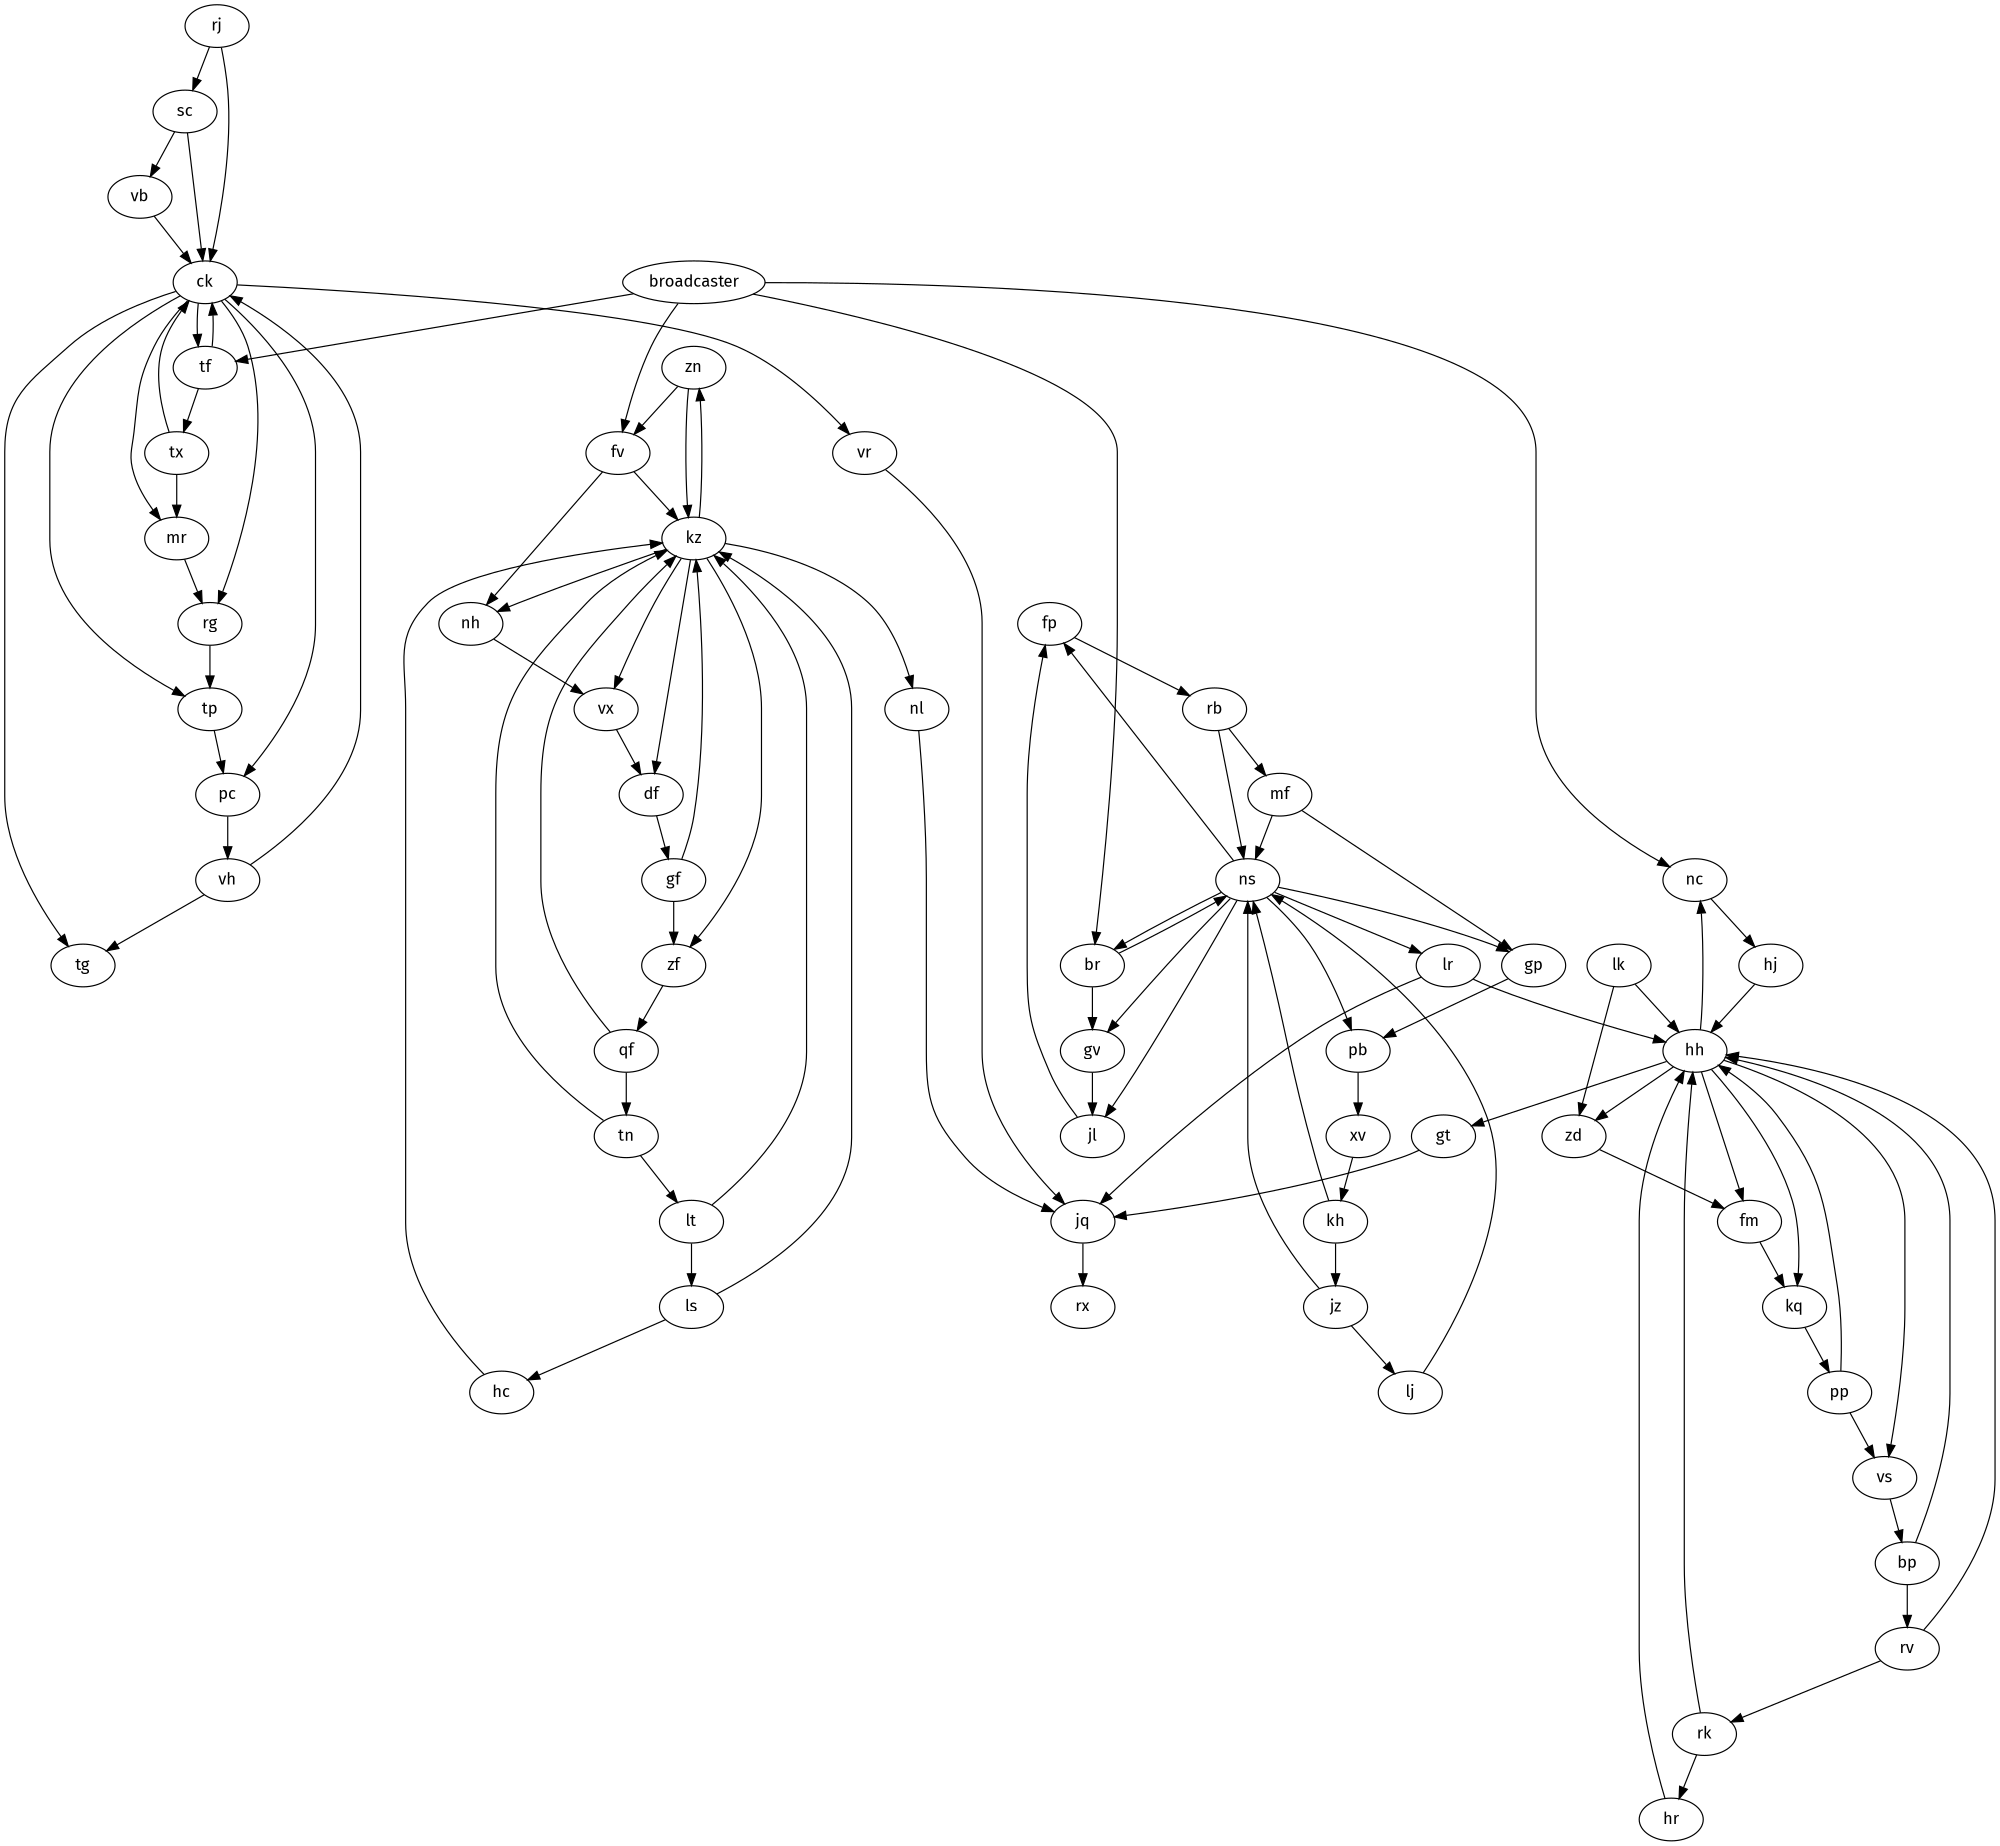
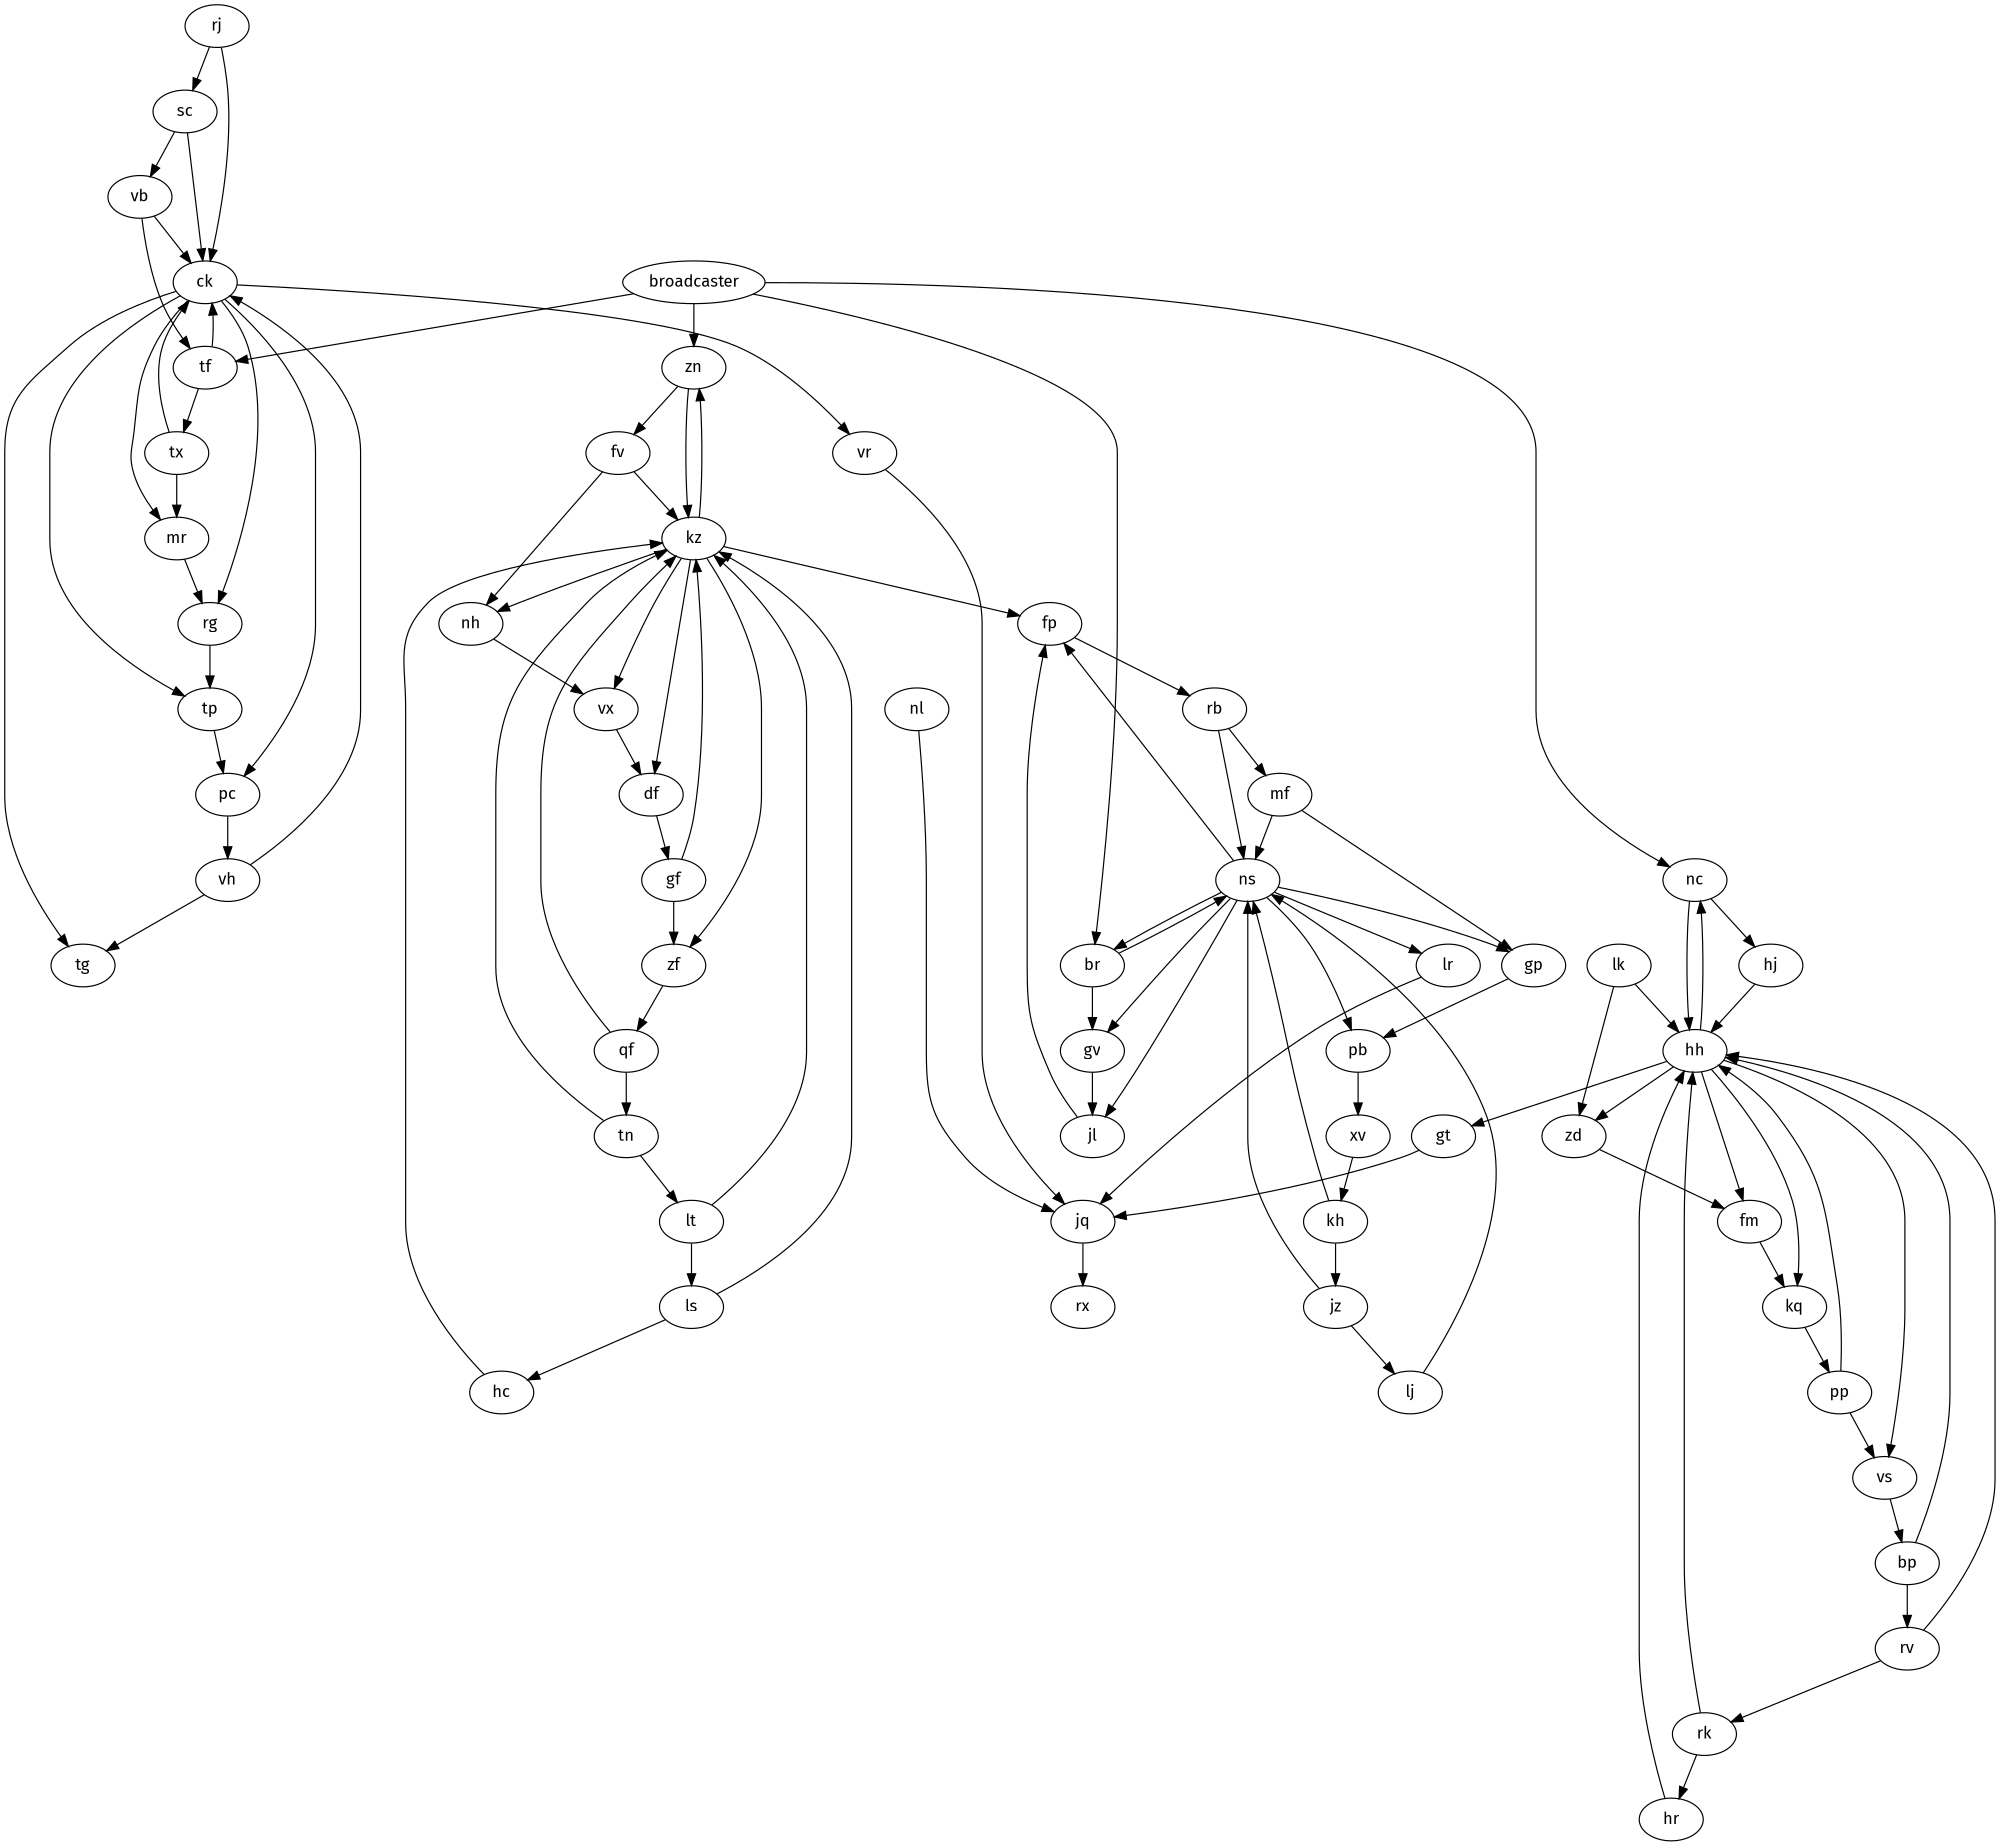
(197, 319) -> (155, 281)
(646, 359) -> (694, 319)
(839, 582) -> (866, 580)
(1563, 1012) -> (1687, 959)
